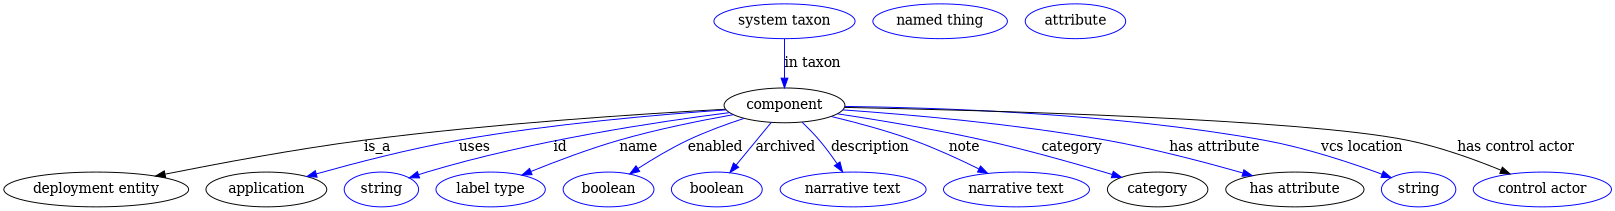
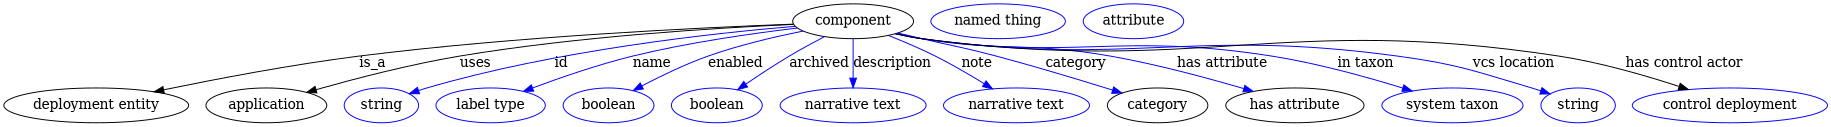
(784, 58) -> (1240, 52)
(519, 131) -> (541, 45)
(1542, 189) -> (1730, 105)
